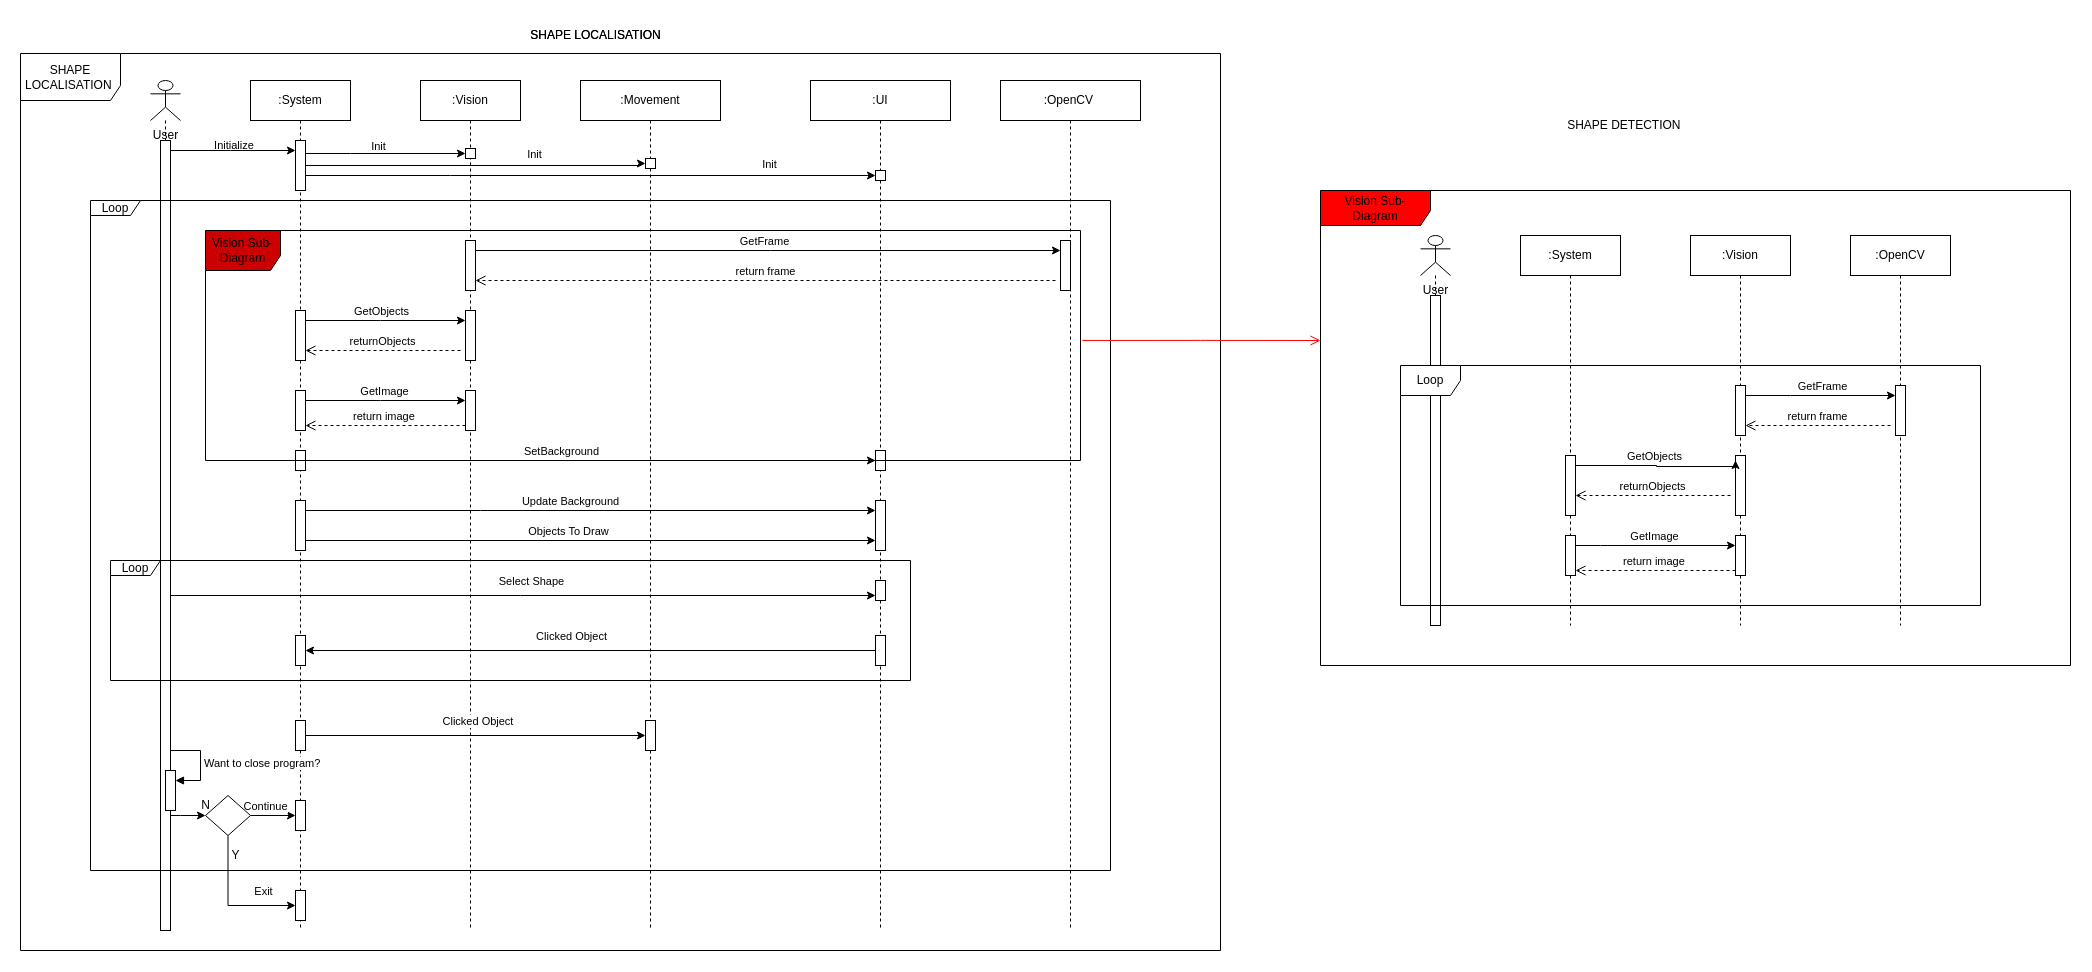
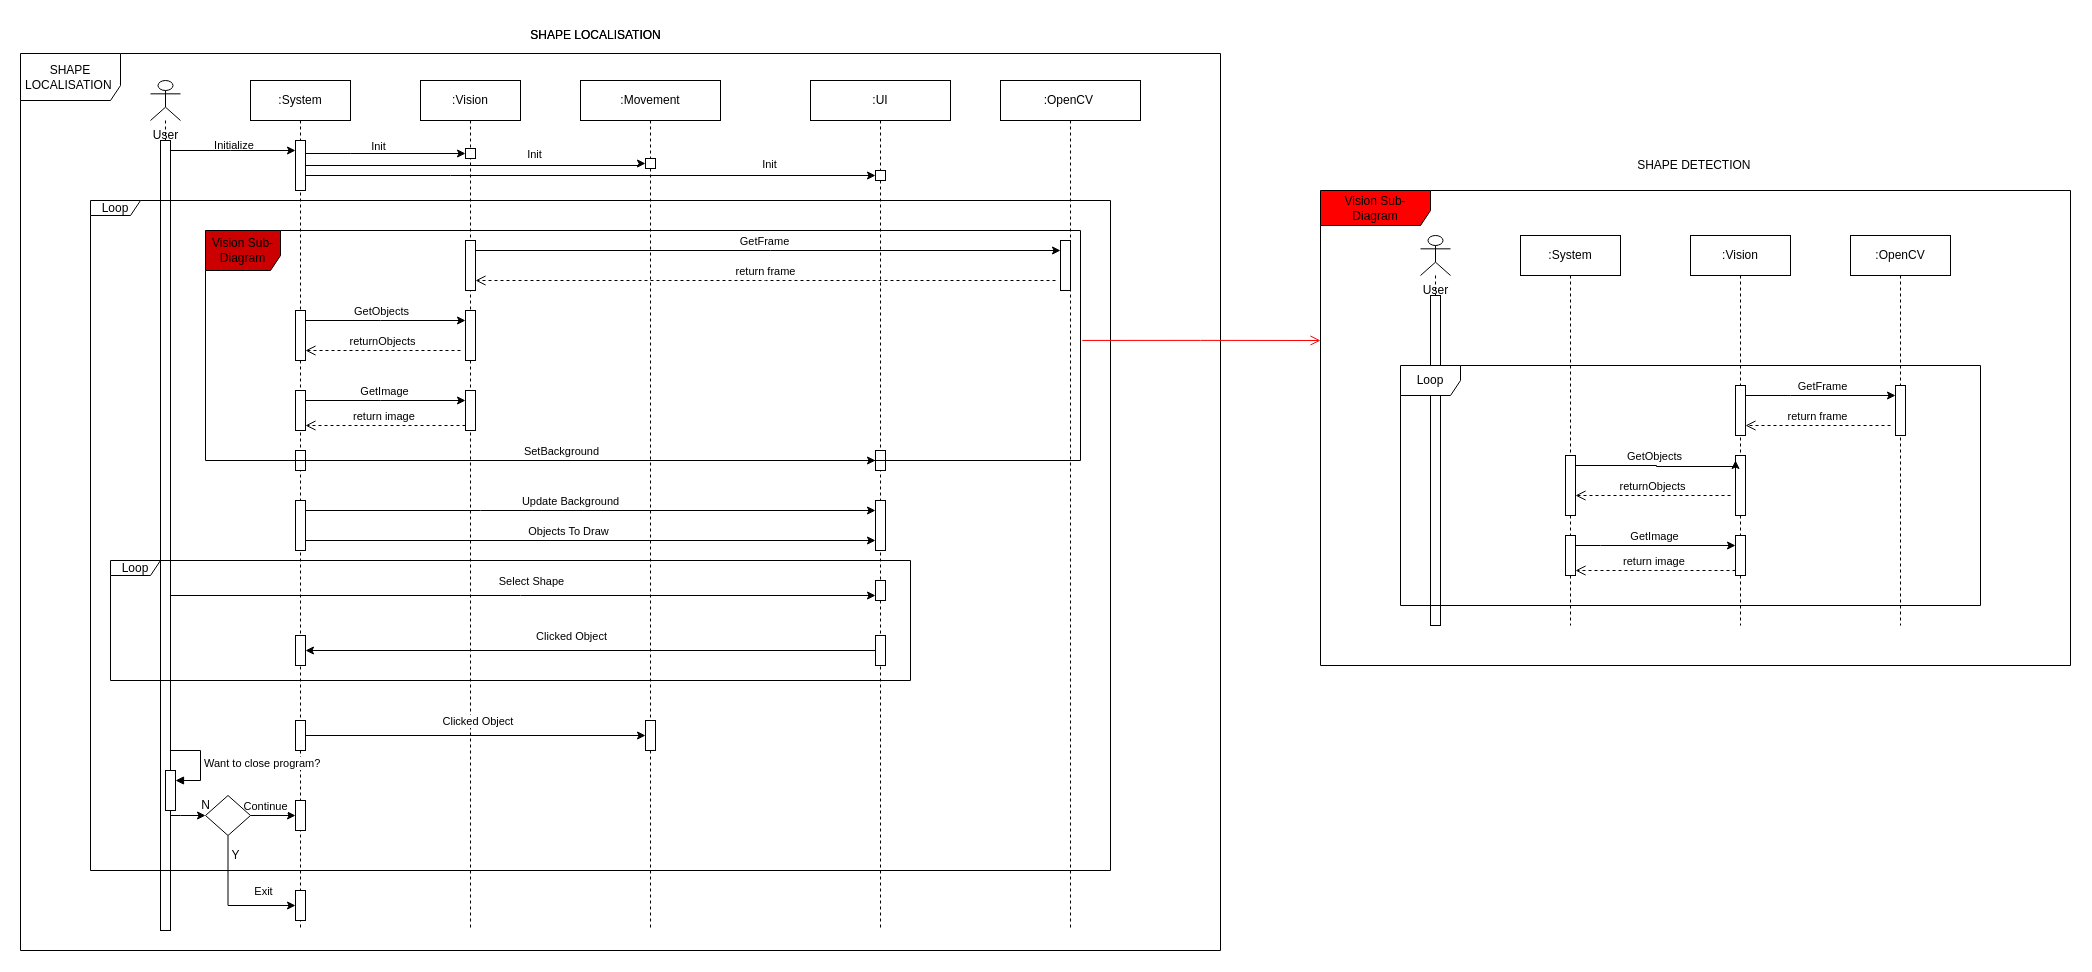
(1626, 126) -> (1696, 166)
